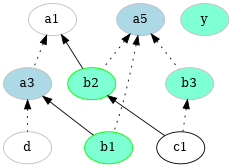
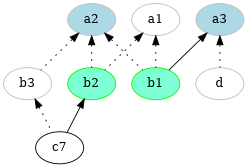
(141, 20) -> (92, 20)
(205, 20) -> none
(75, 55) -> (120, 56)
(38, 56) -> (156, 56)
(190, 84) -> (28, 84)
(181, 148) -> (60, 148)
